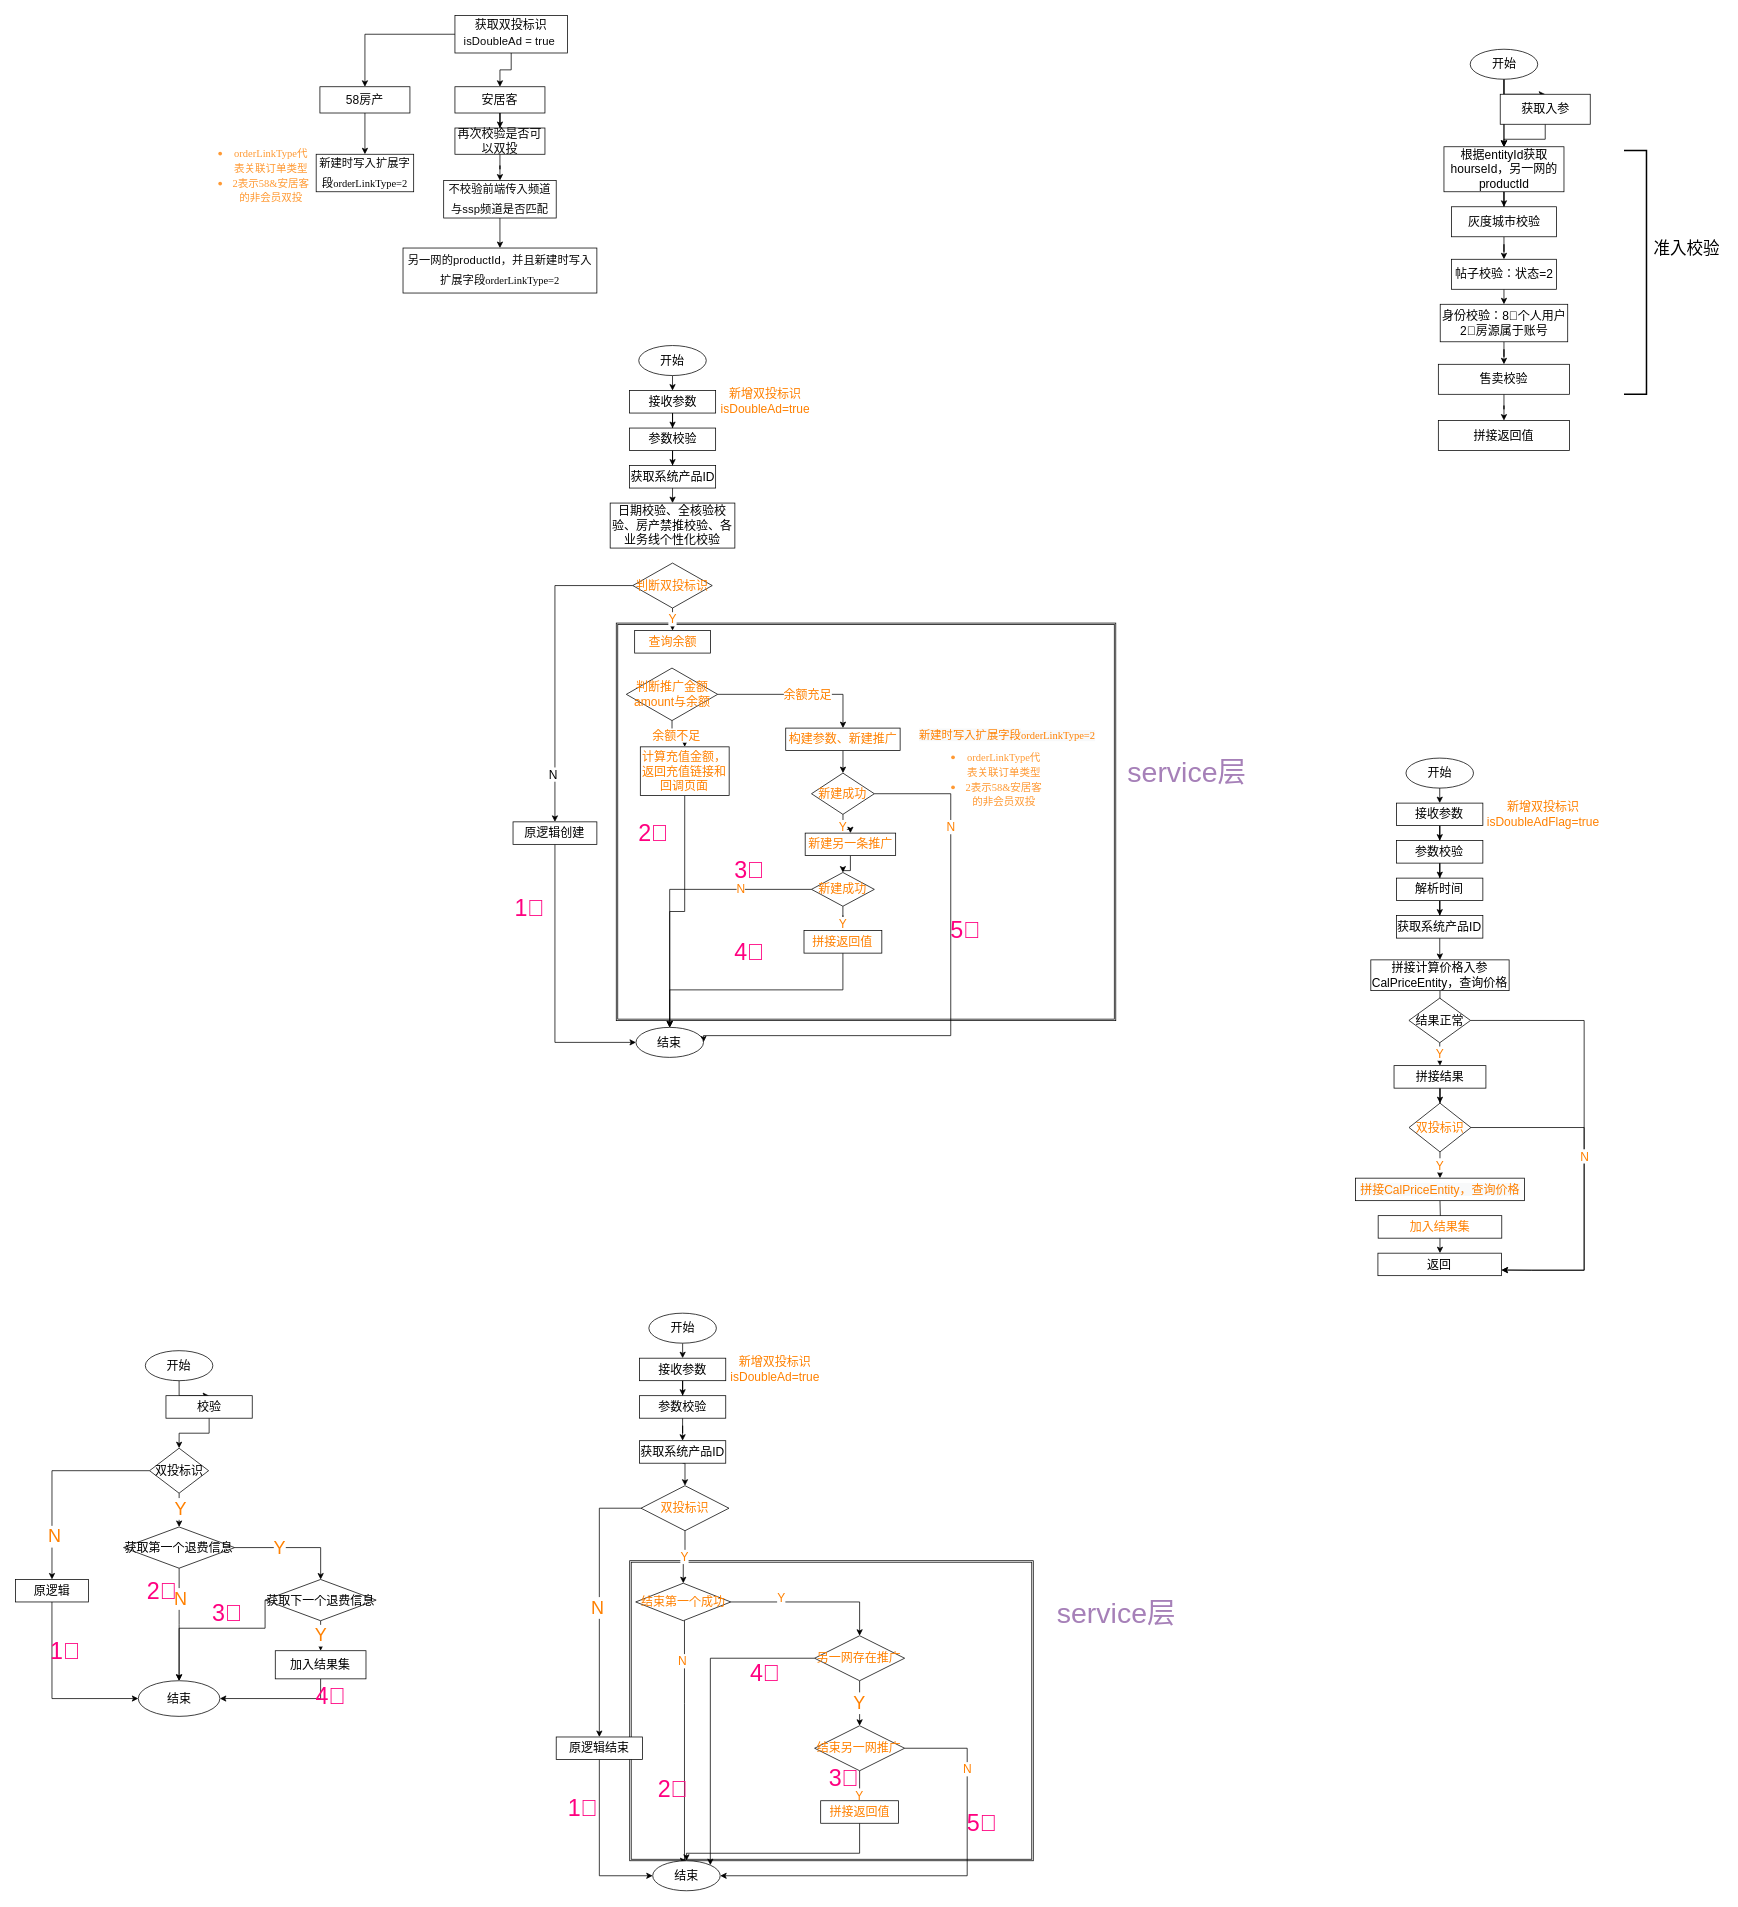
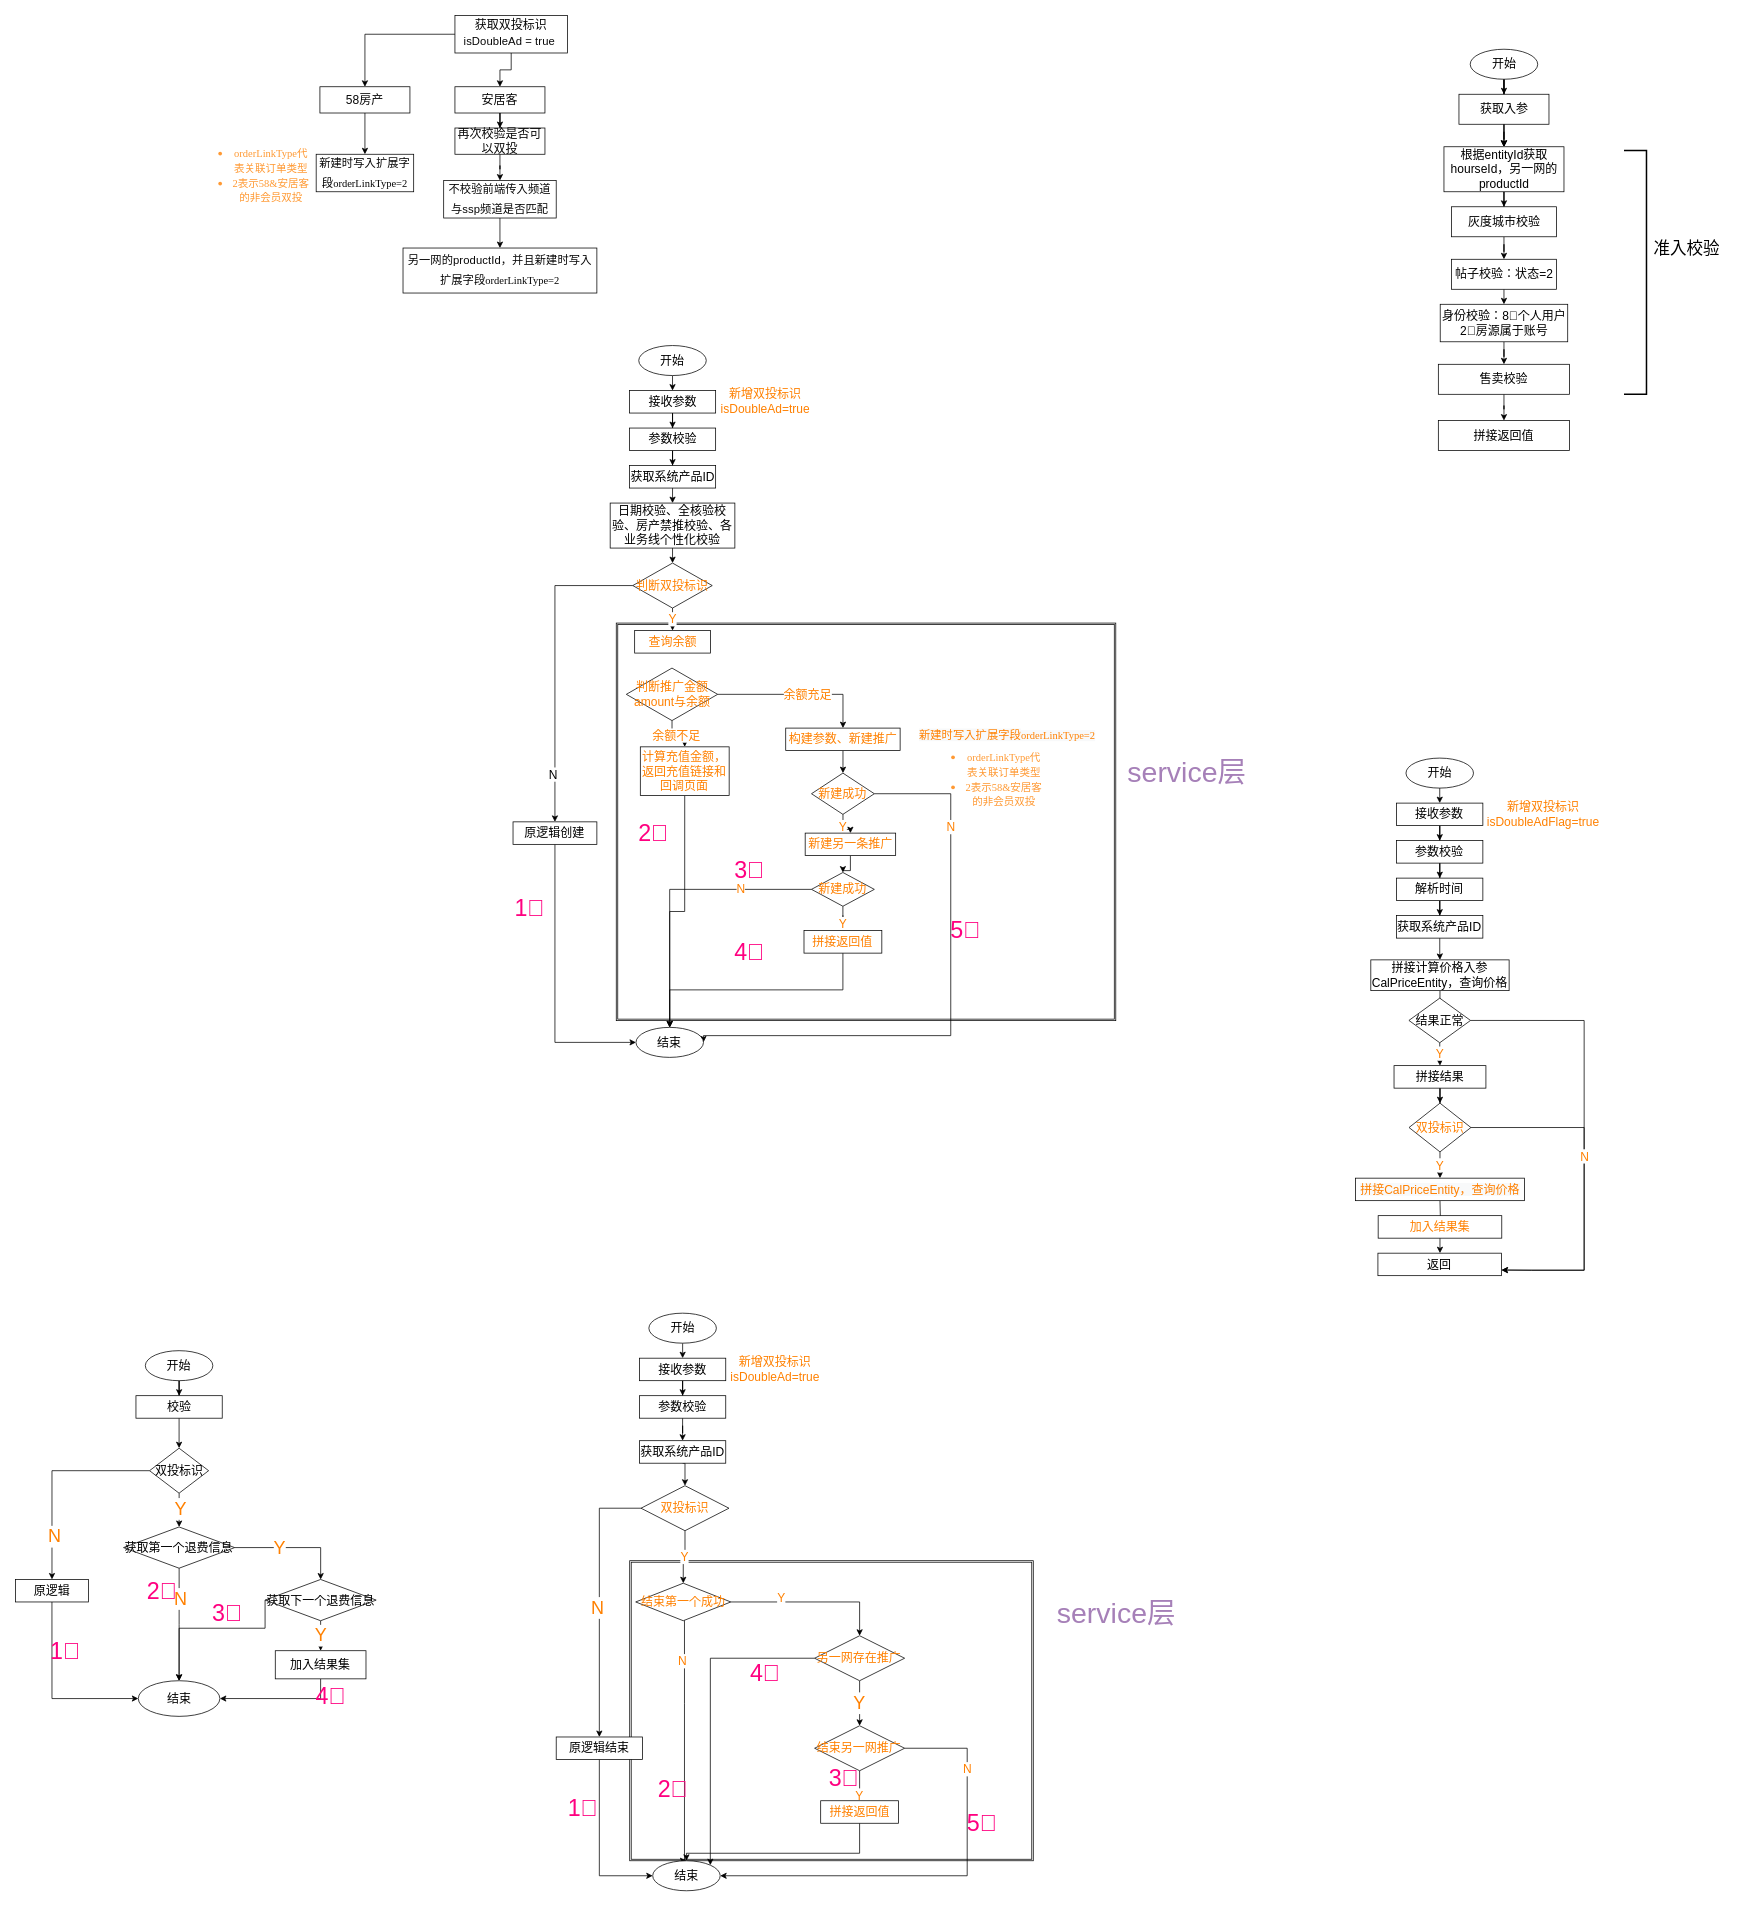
(1545, 109) -> (1504, 109)
none -> (672, 553)
(209, 1407) -> (179, 1407)
